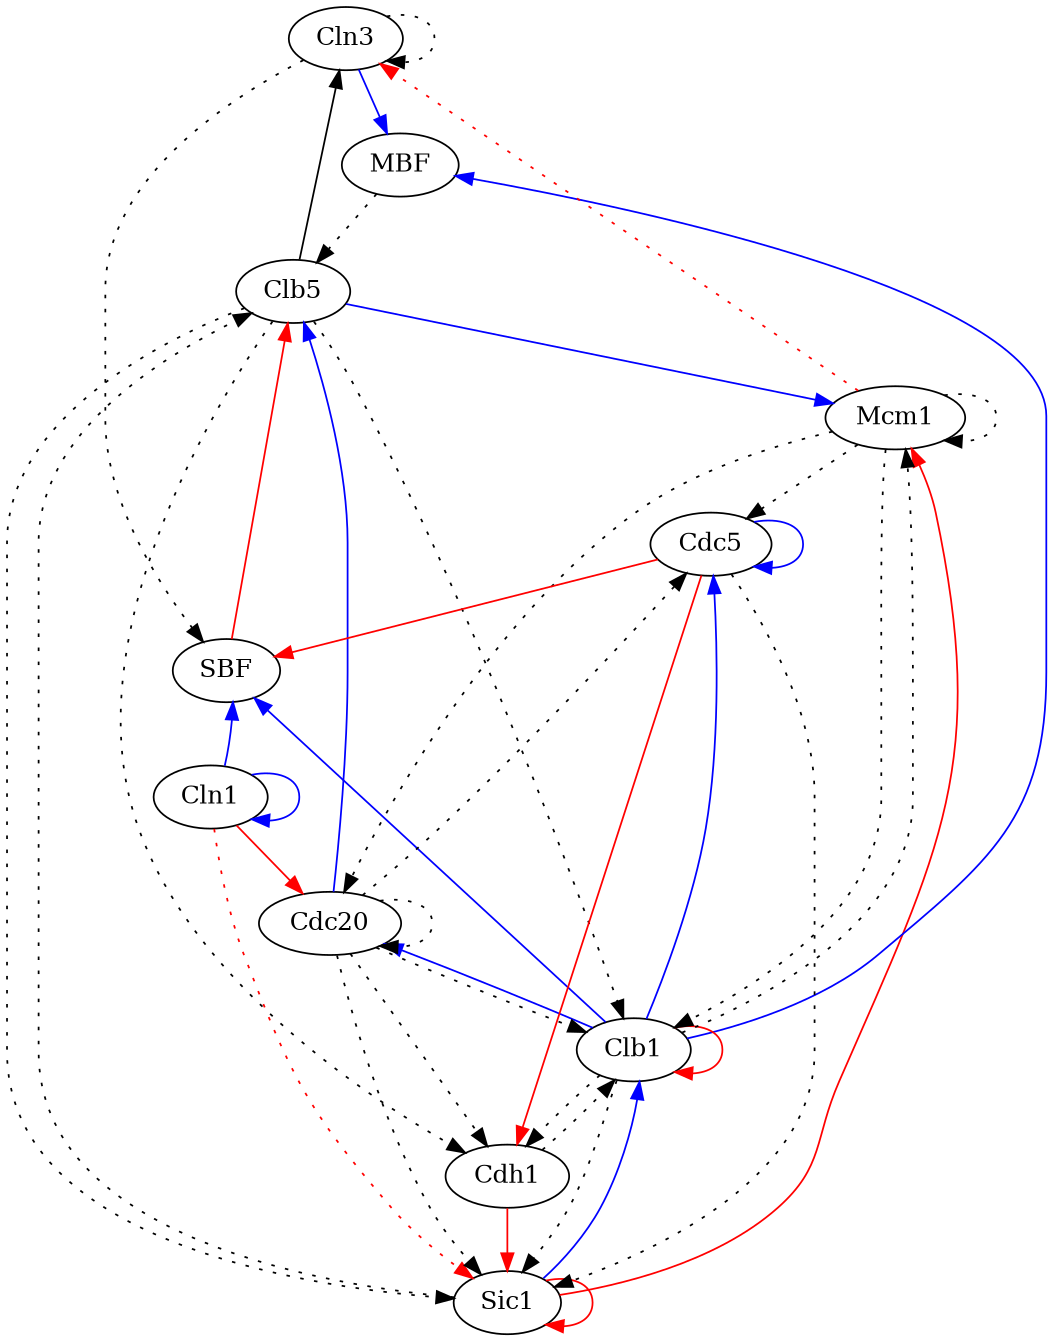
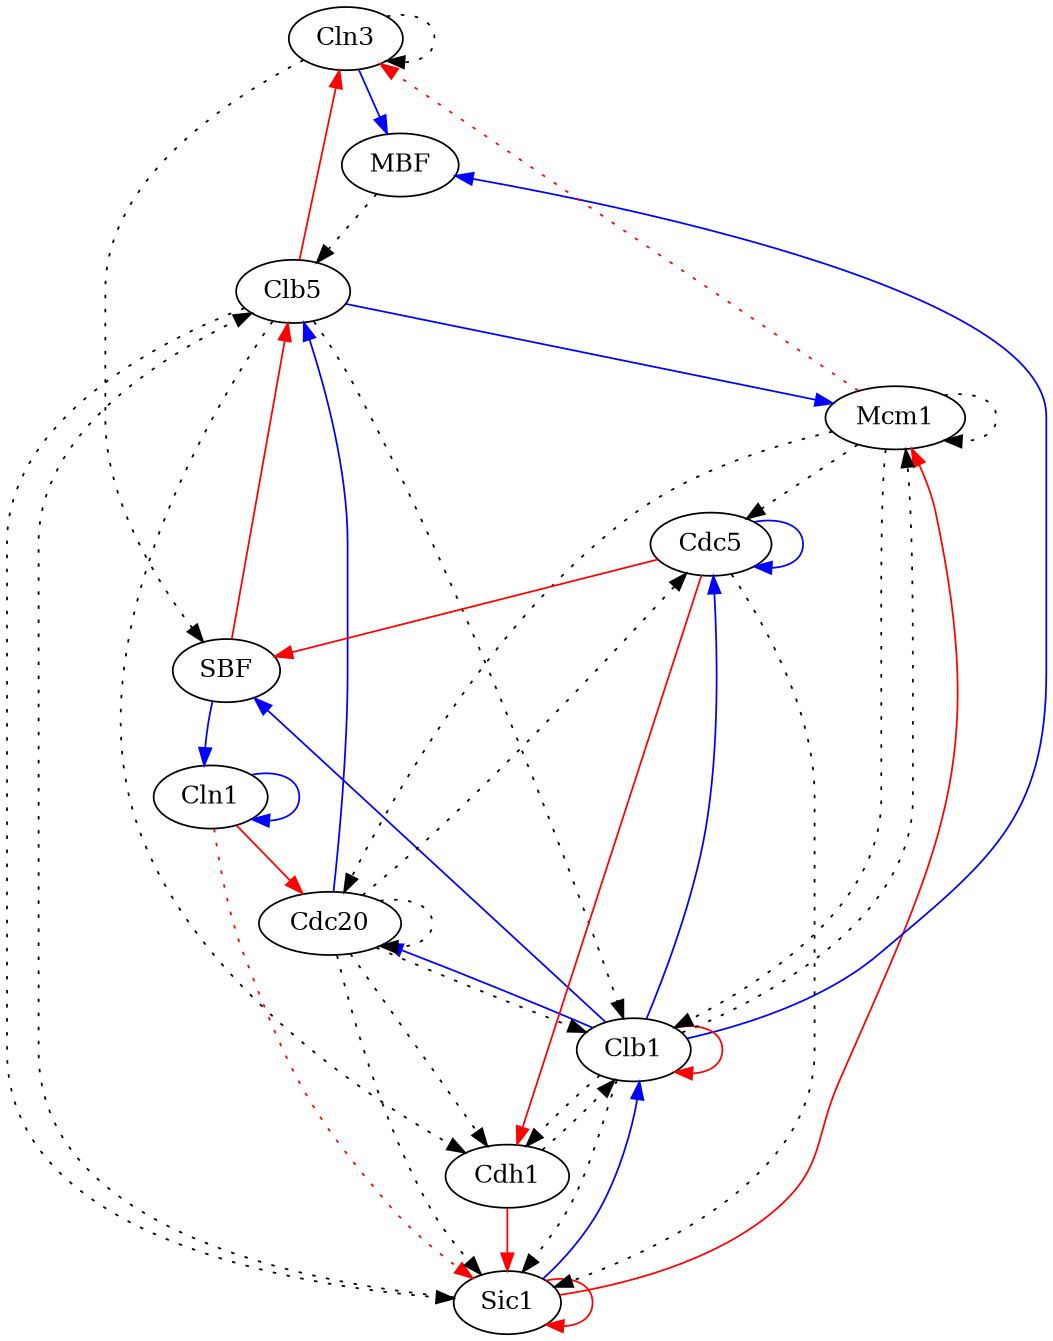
(318, 174) -> (318, 174)
(229, 743) -> (208, 724)
